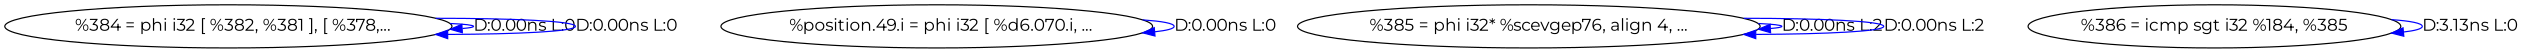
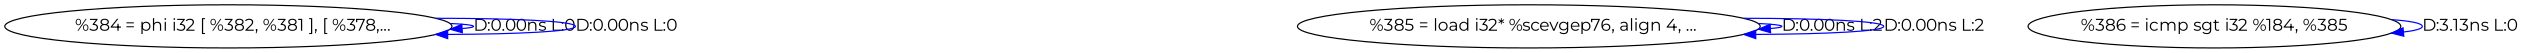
(937, 26) -> none
(1529, 26) -> (1529, 26)
